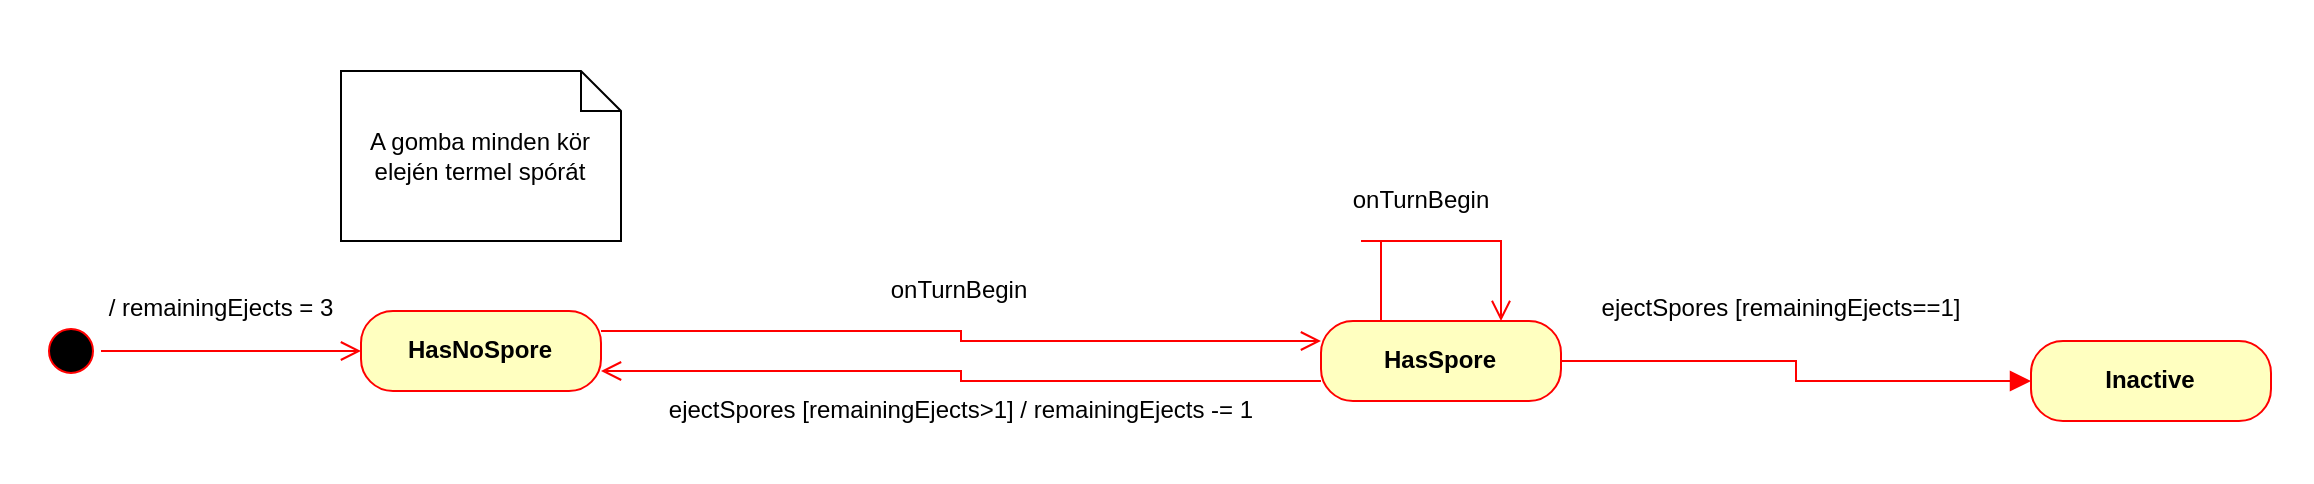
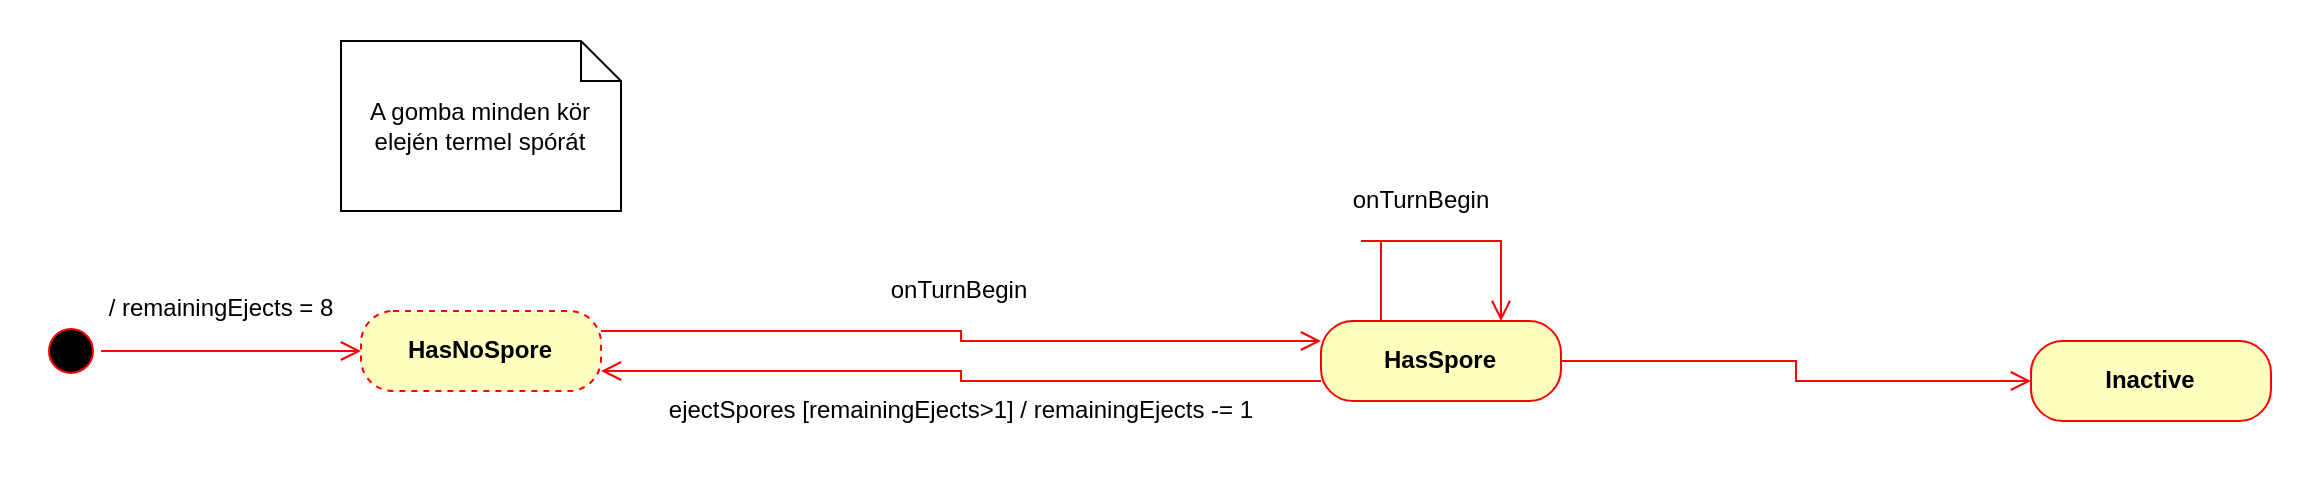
(481, 156) -> (481, 126)
(222, 309) -> (222, 309)
(1781, 309) -> none
(481, 351) -> (481, 351)
(2009, 381) -> (2015, 381)
